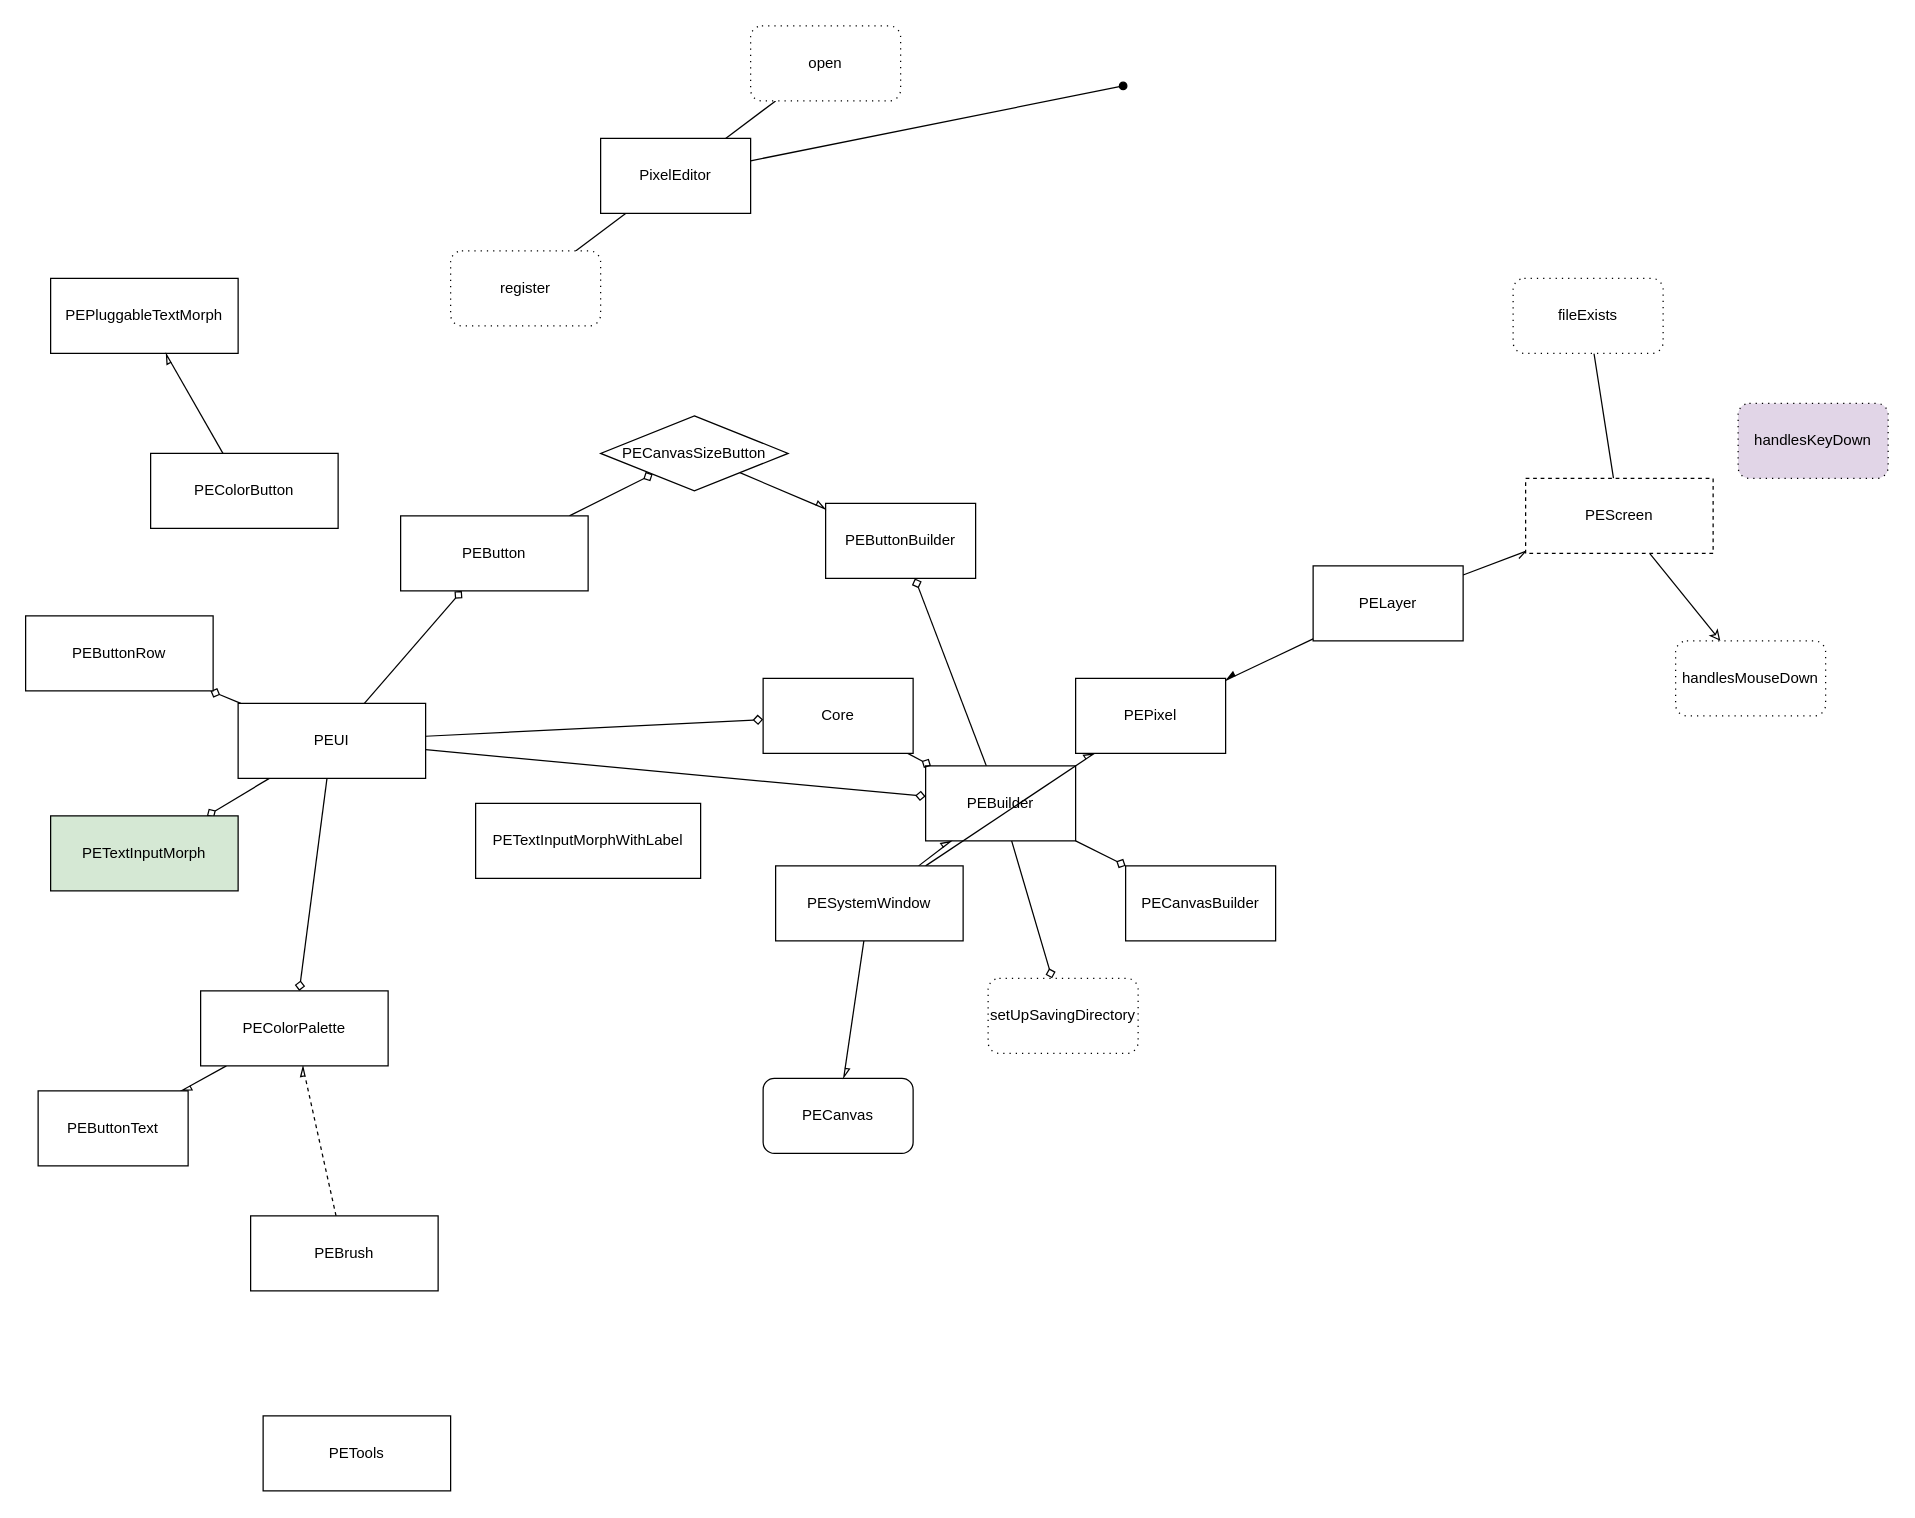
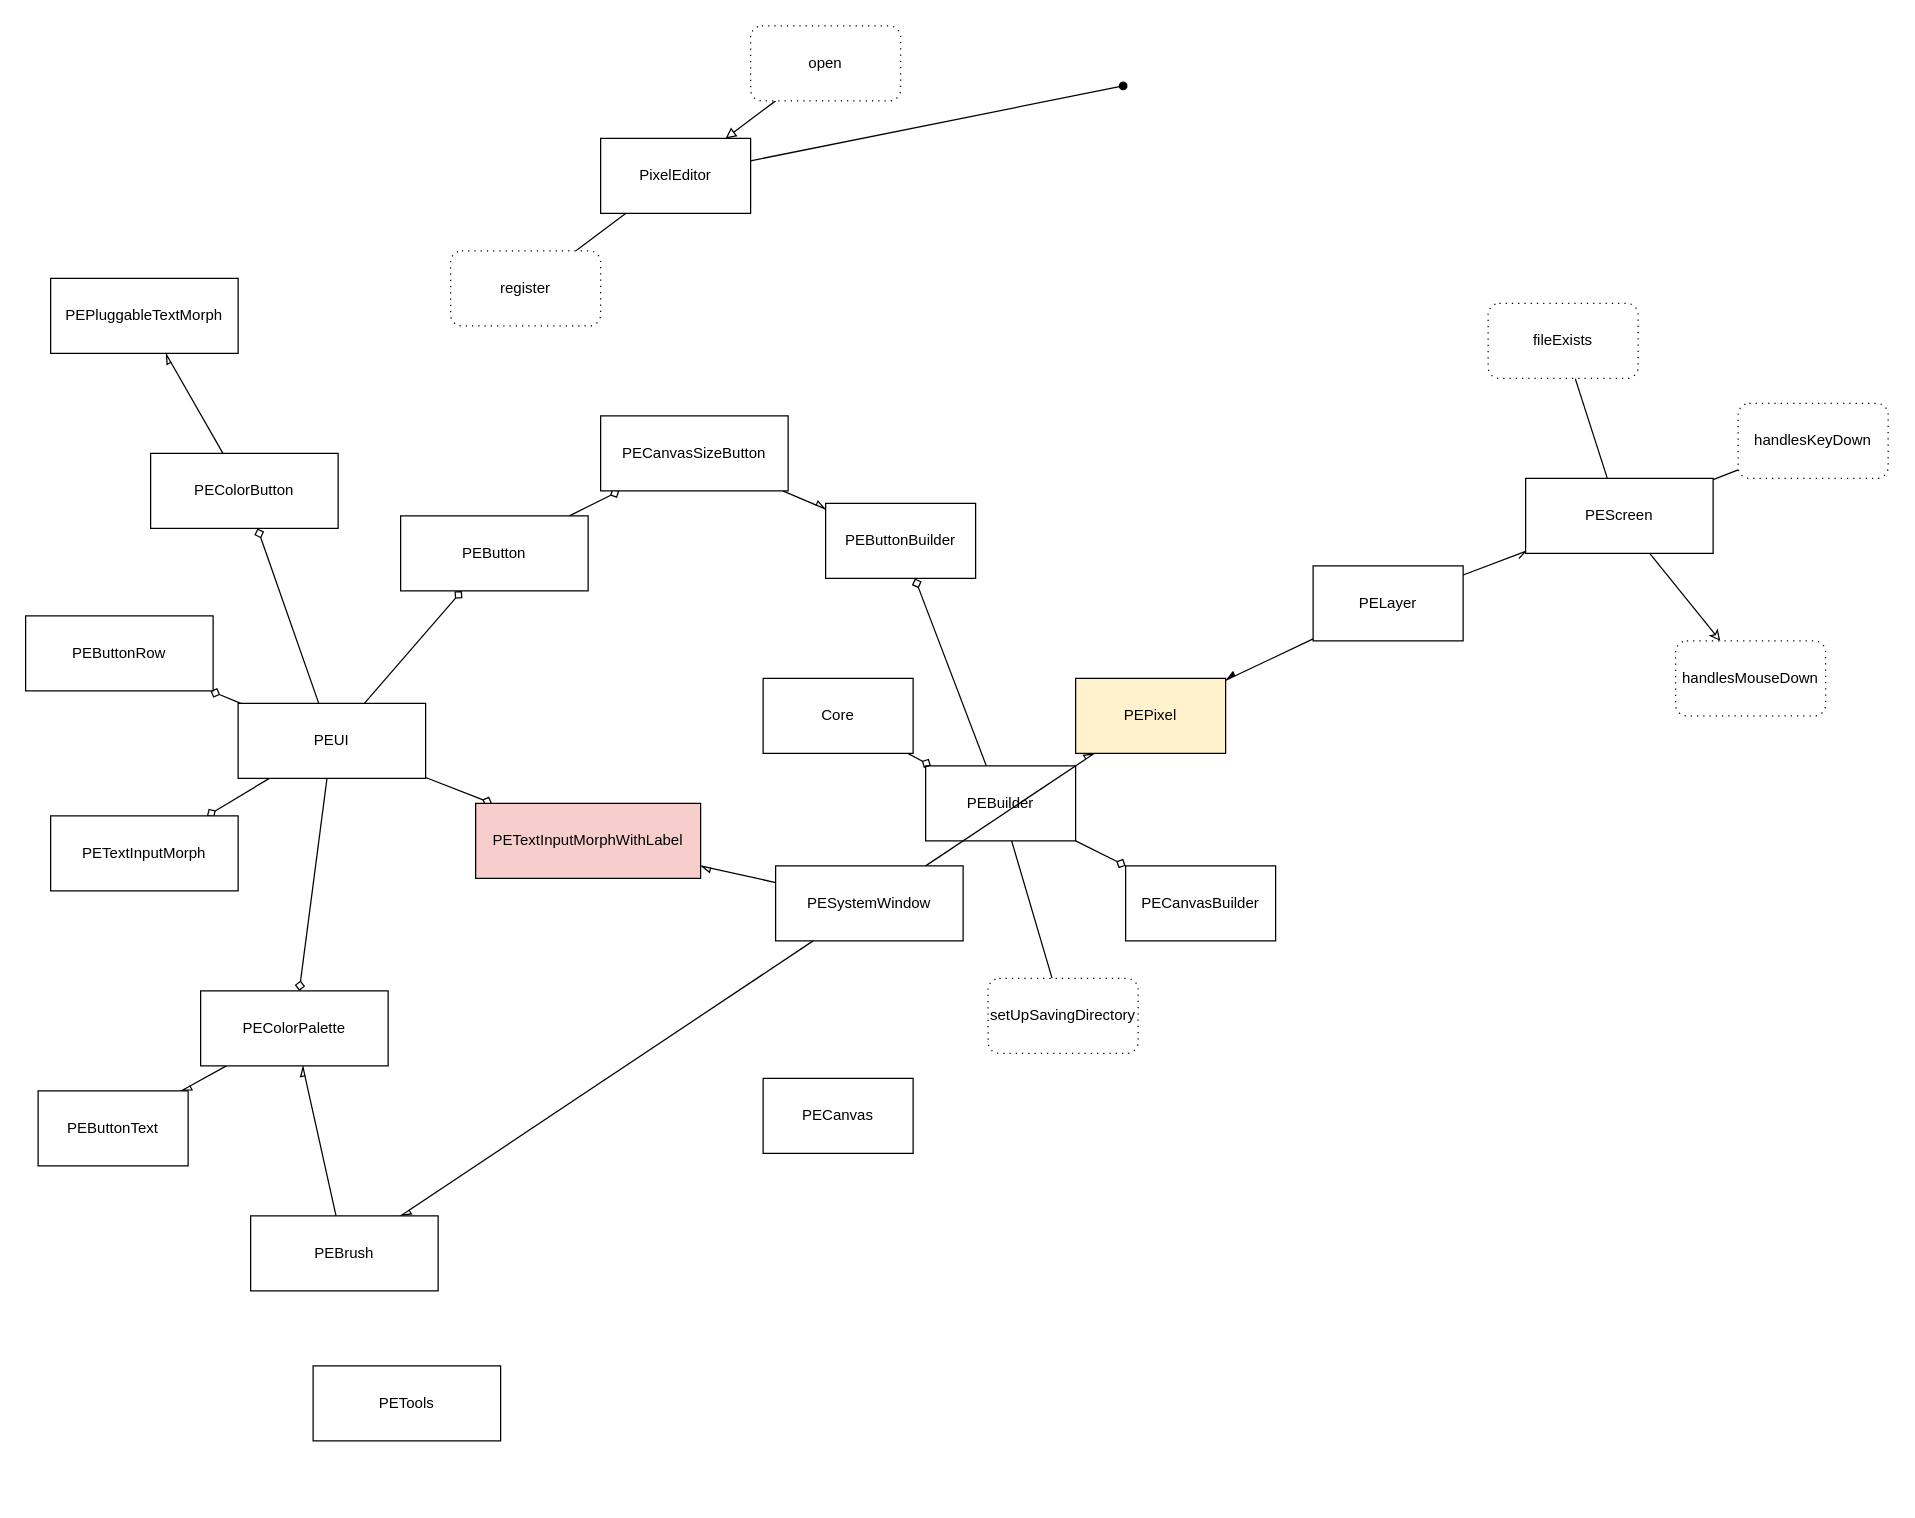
(730, 134) -> (735, 131)
(1588, 316) -> (1563, 341)
(1813, 441) -> (1813, 441)
(694, 453) -> (694, 453)
none -> (1726, 475)
(1619, 516) -> (1619, 516)
(1151, 716) -> (1151, 716)
(590, 728) -> (290, 621)
(671, 772) -> (454, 788)
(588, 841) -> (588, 841)
(144, 853) -> (144, 853)
(931, 857) -> none
none -> (743, 875)
(1049, 968) -> (1050, 972)
(854, 1004) -> (612, 1075)
(838, 1116) -> (838, 1116)
(320, 1144) -> (320, 1144)
(357, 1453) -> (407, 1403)
